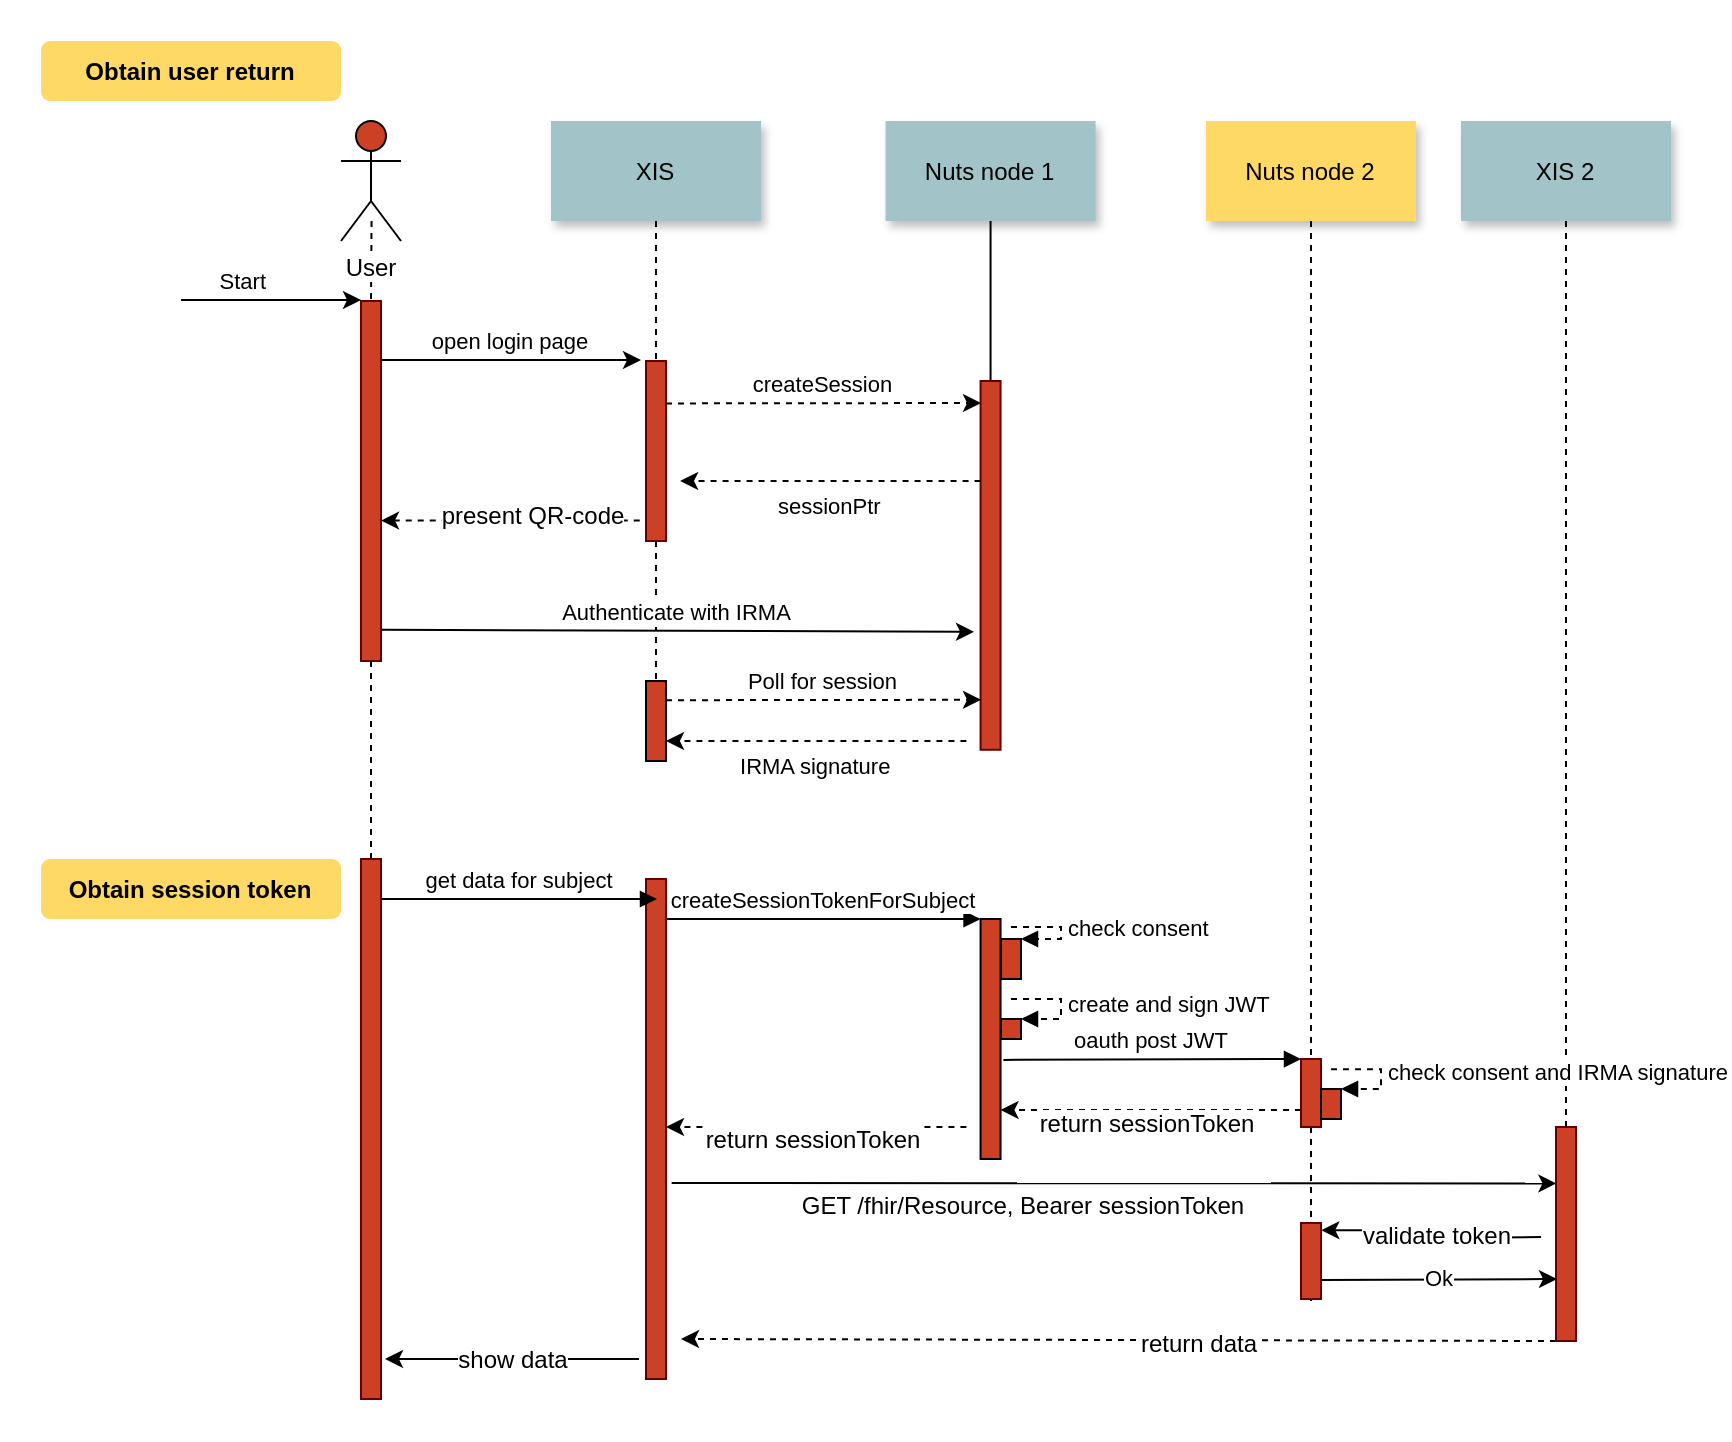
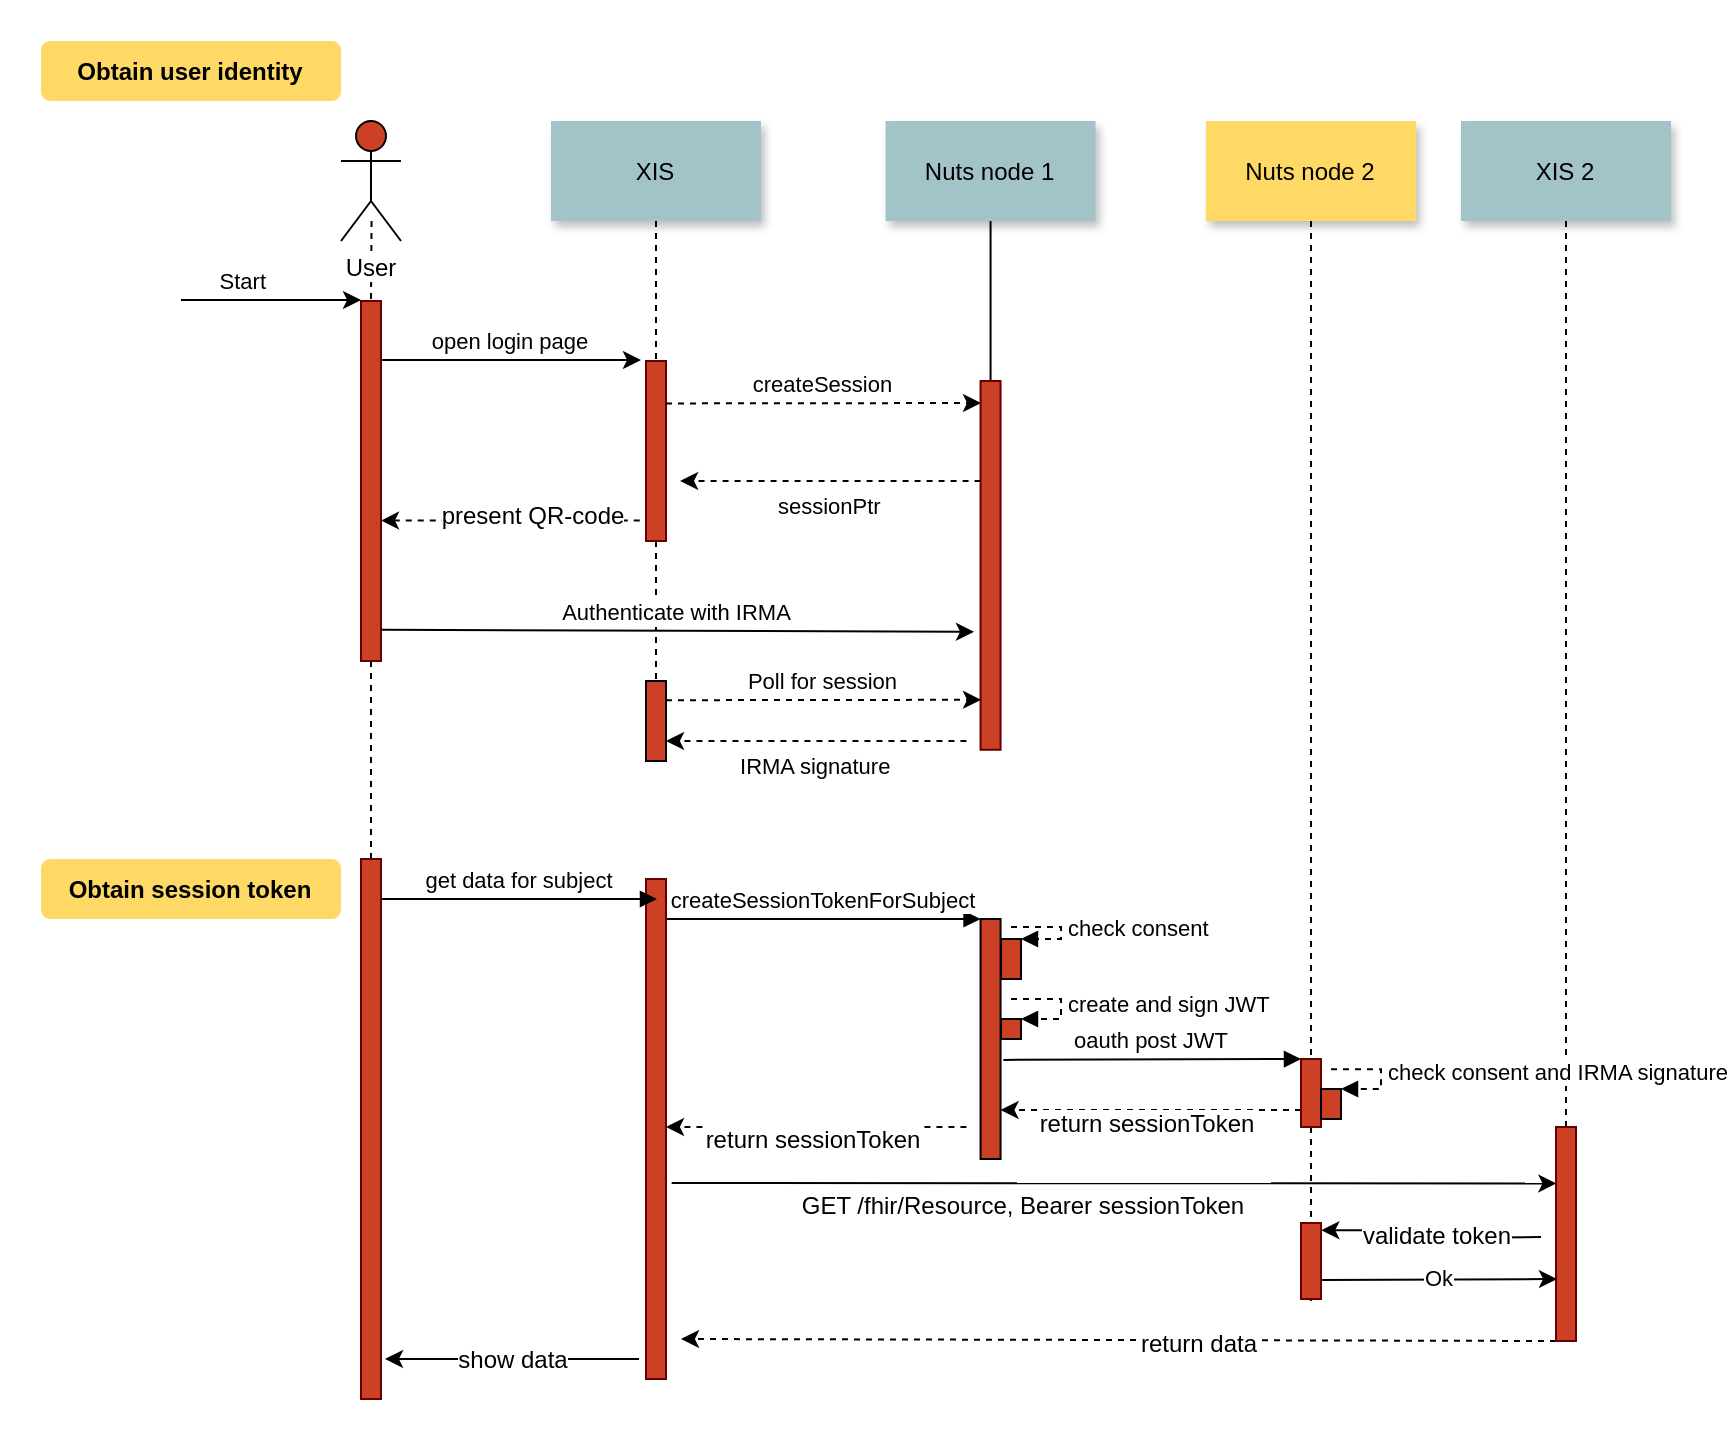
(190, 72) -> (190, 72)
